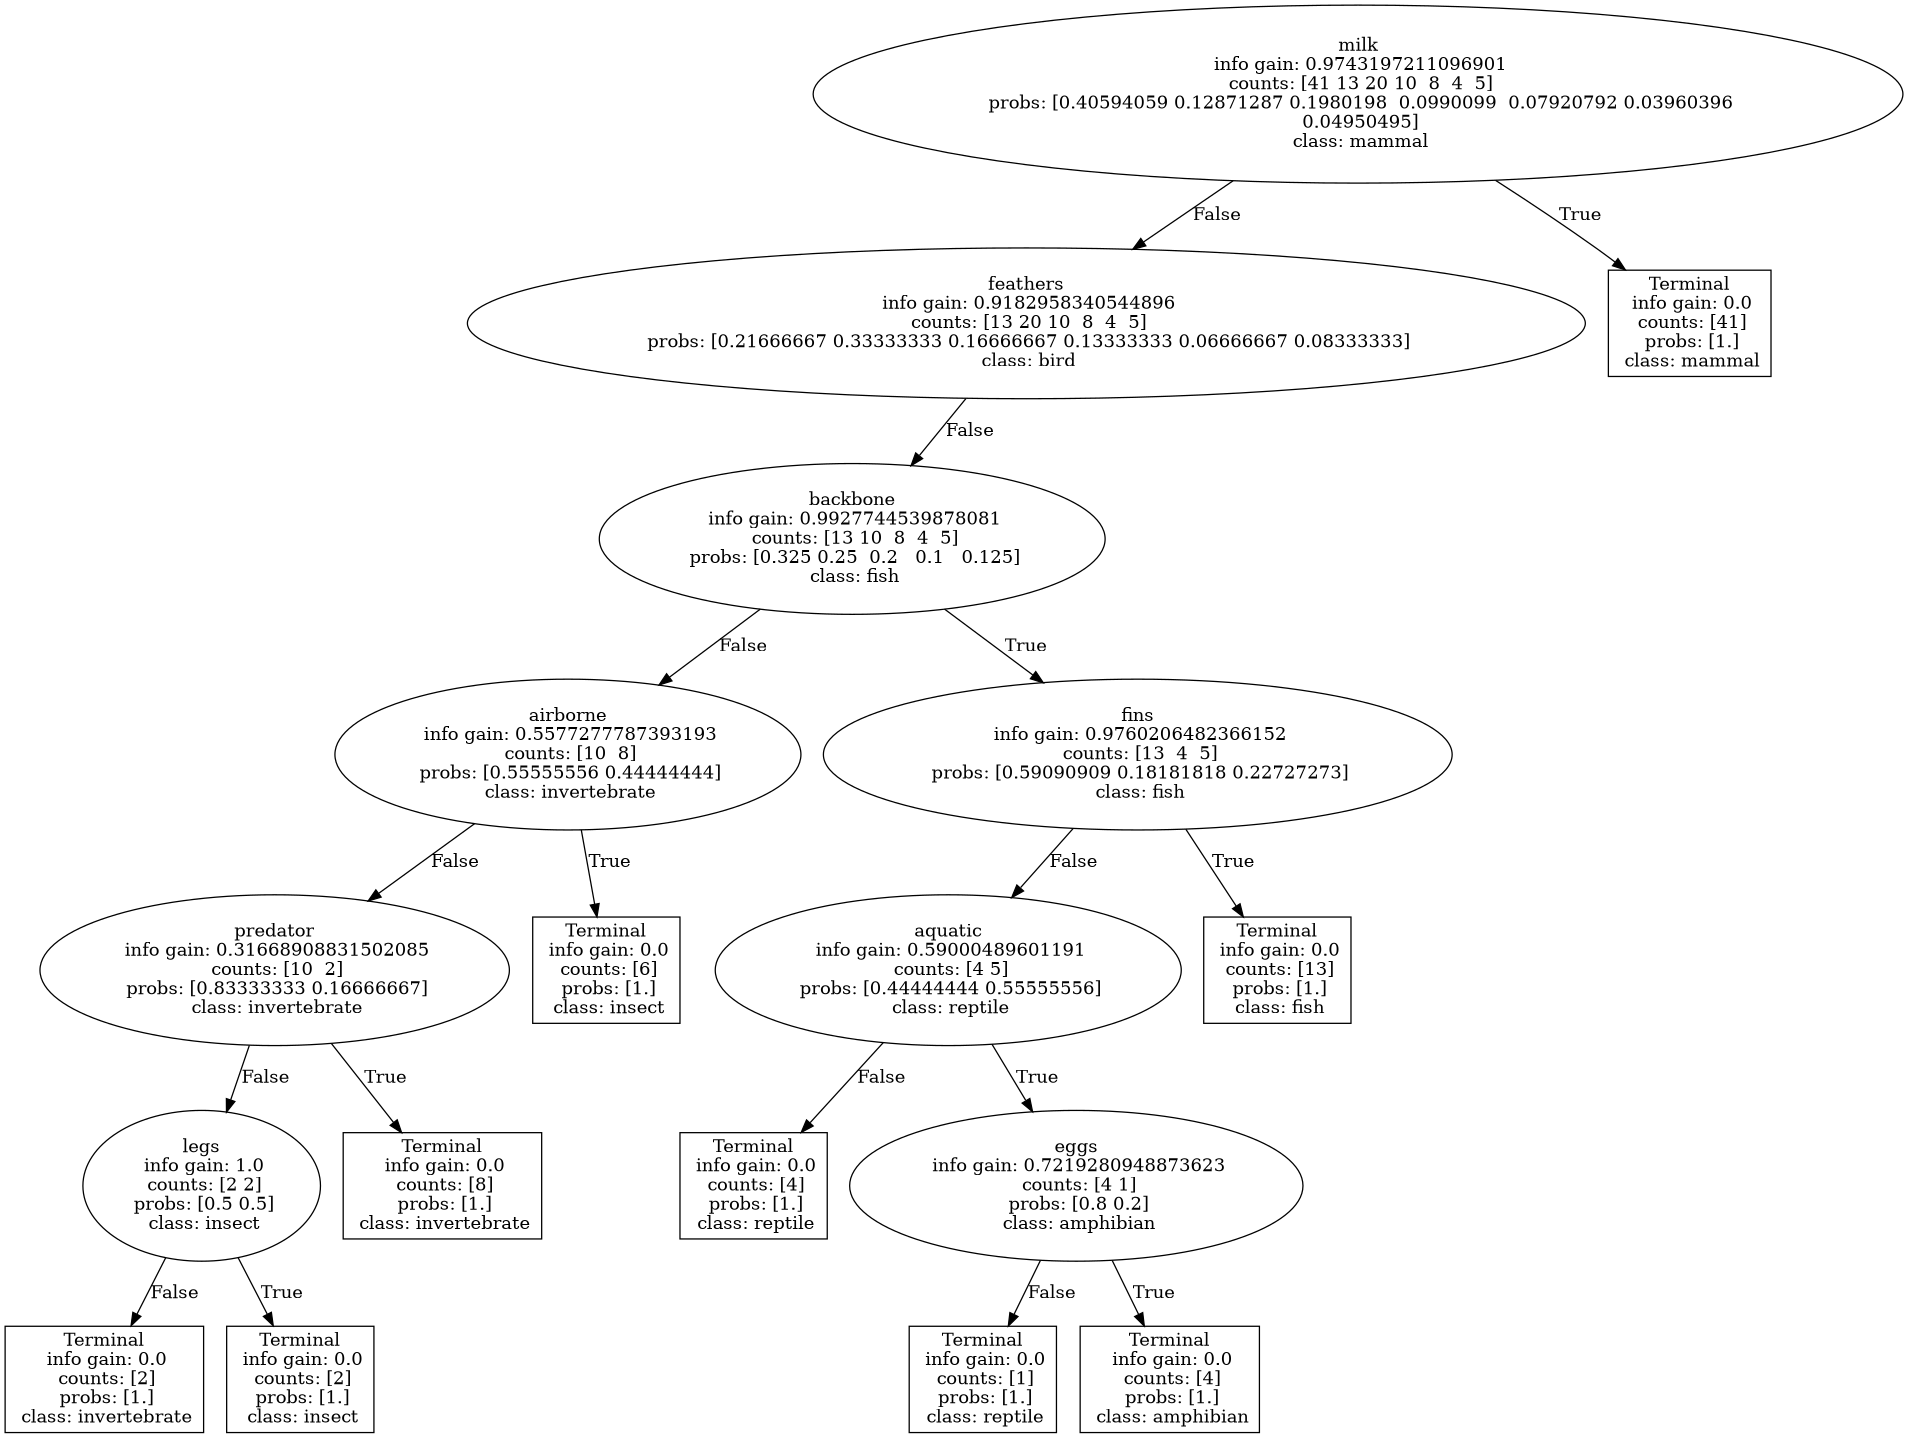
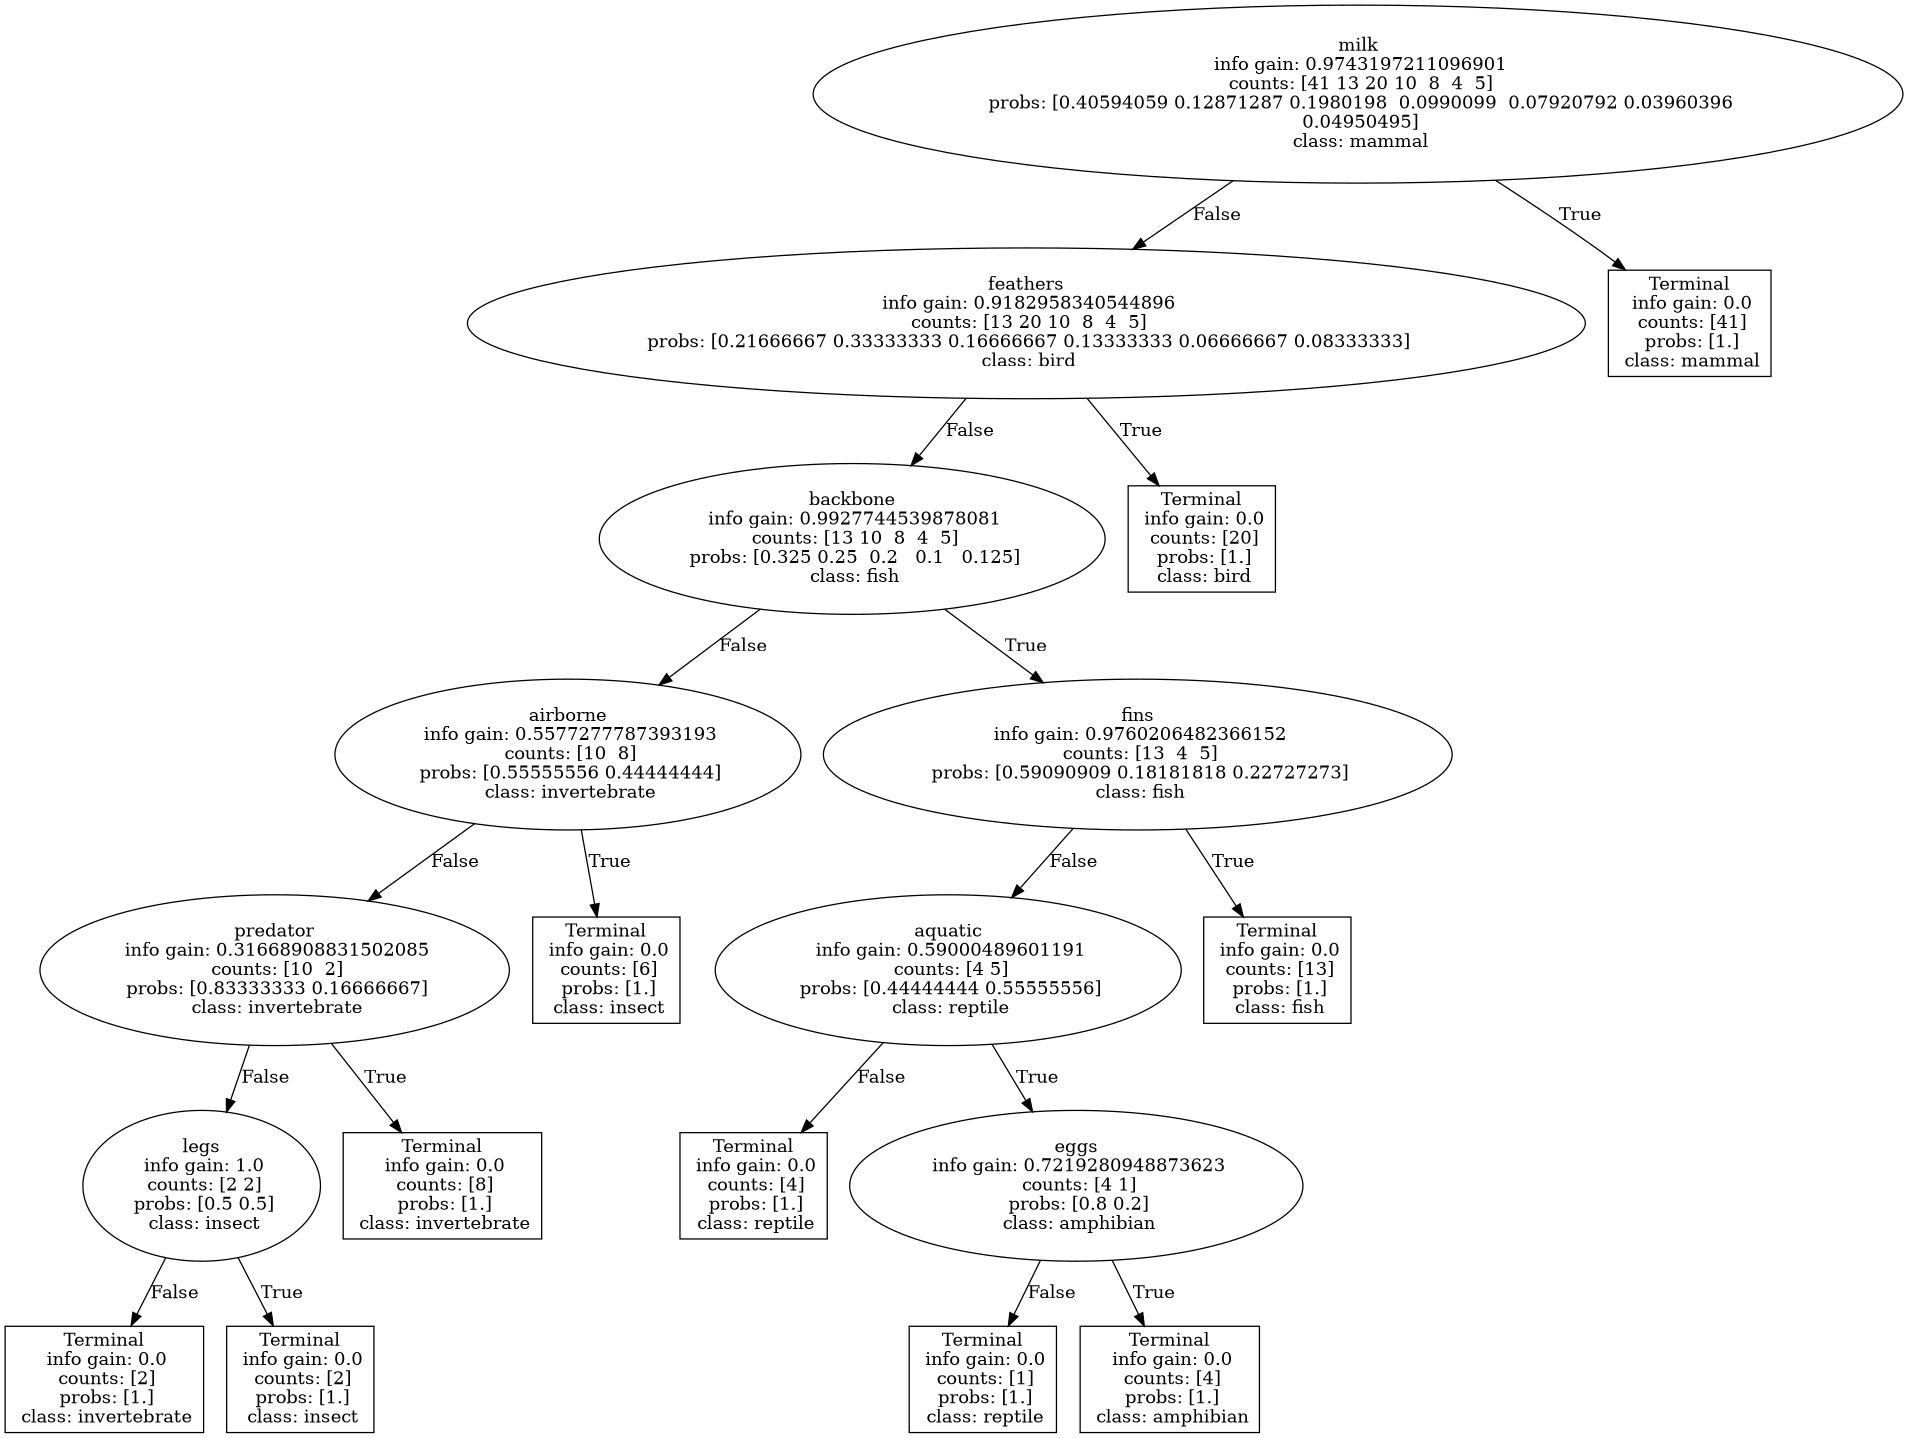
none -> (1202, 539)
